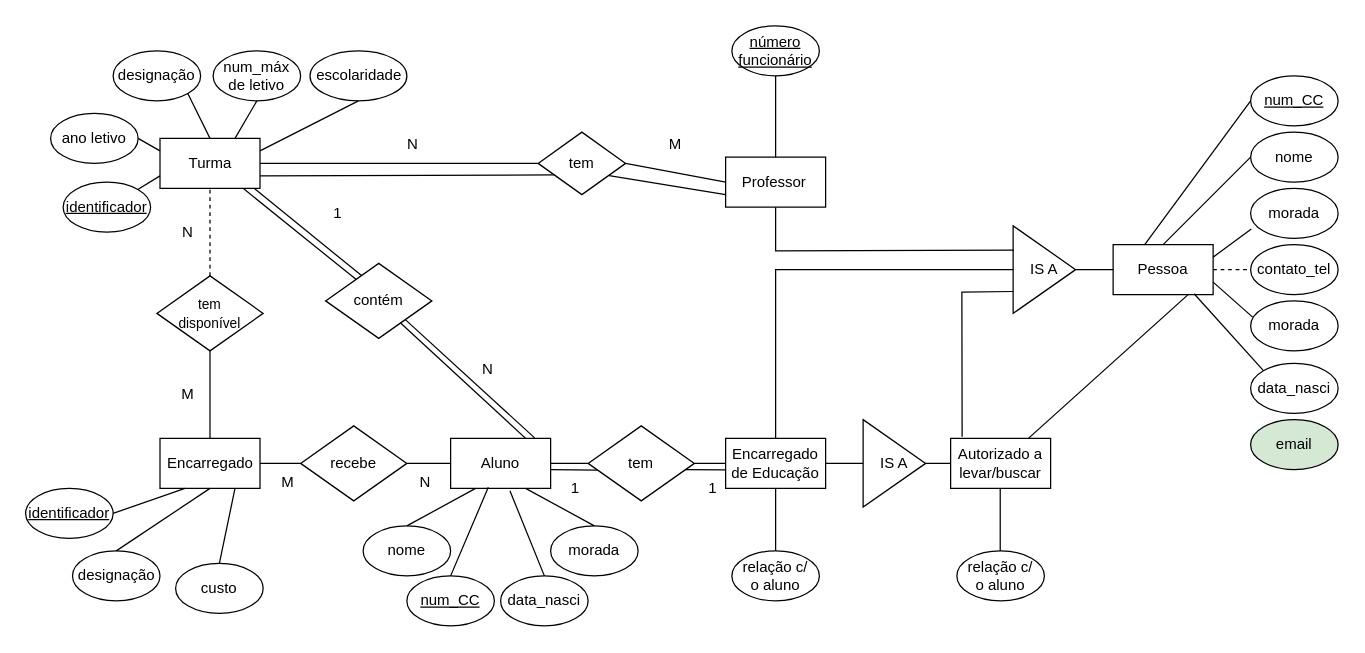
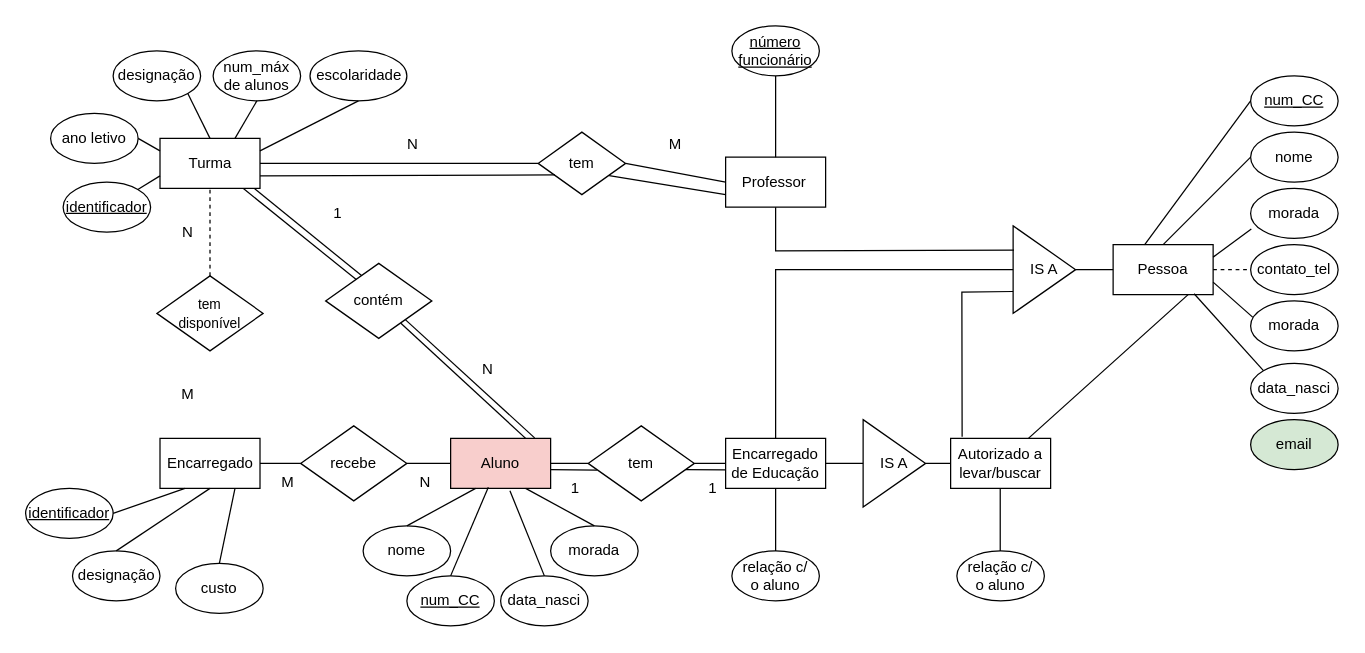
(257, 76) -> (257, 76)
(210, 395) -> none
(501, 463) -> (501, 463)
